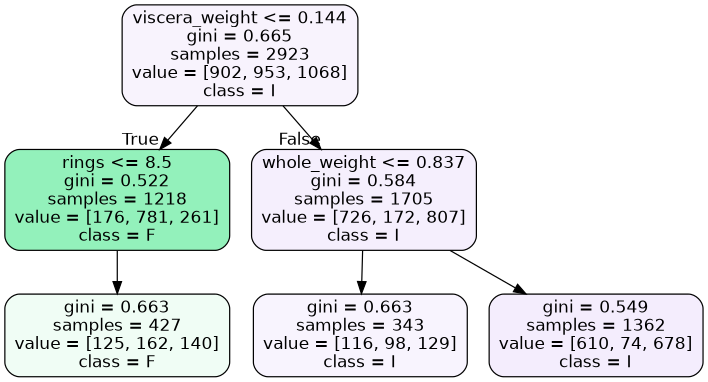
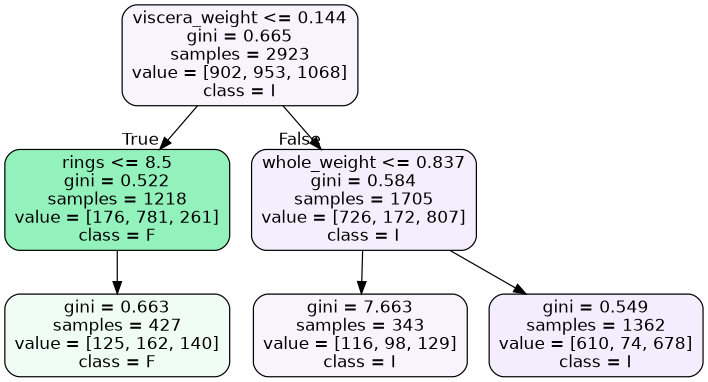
(360, 335) -> (360, 335)
